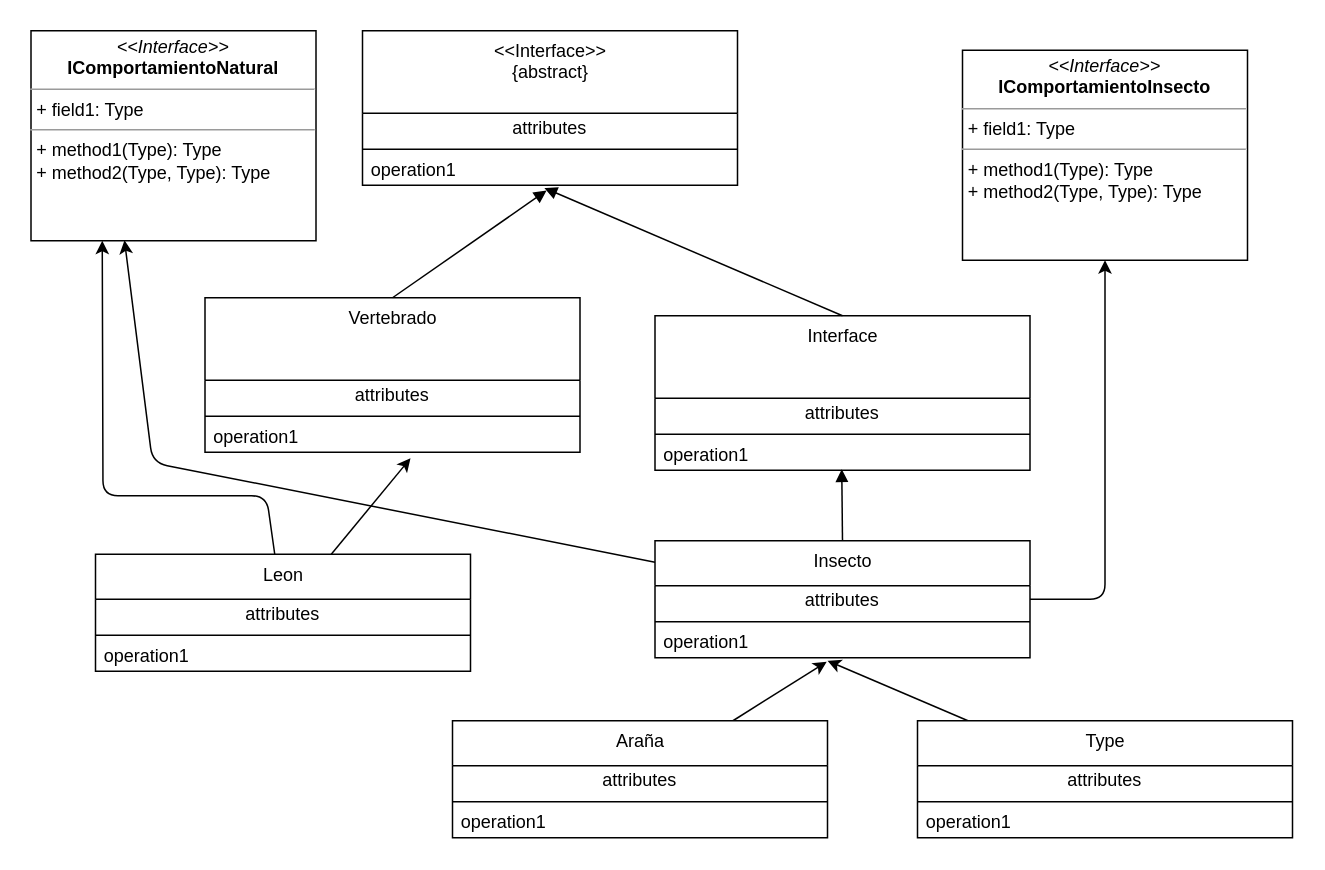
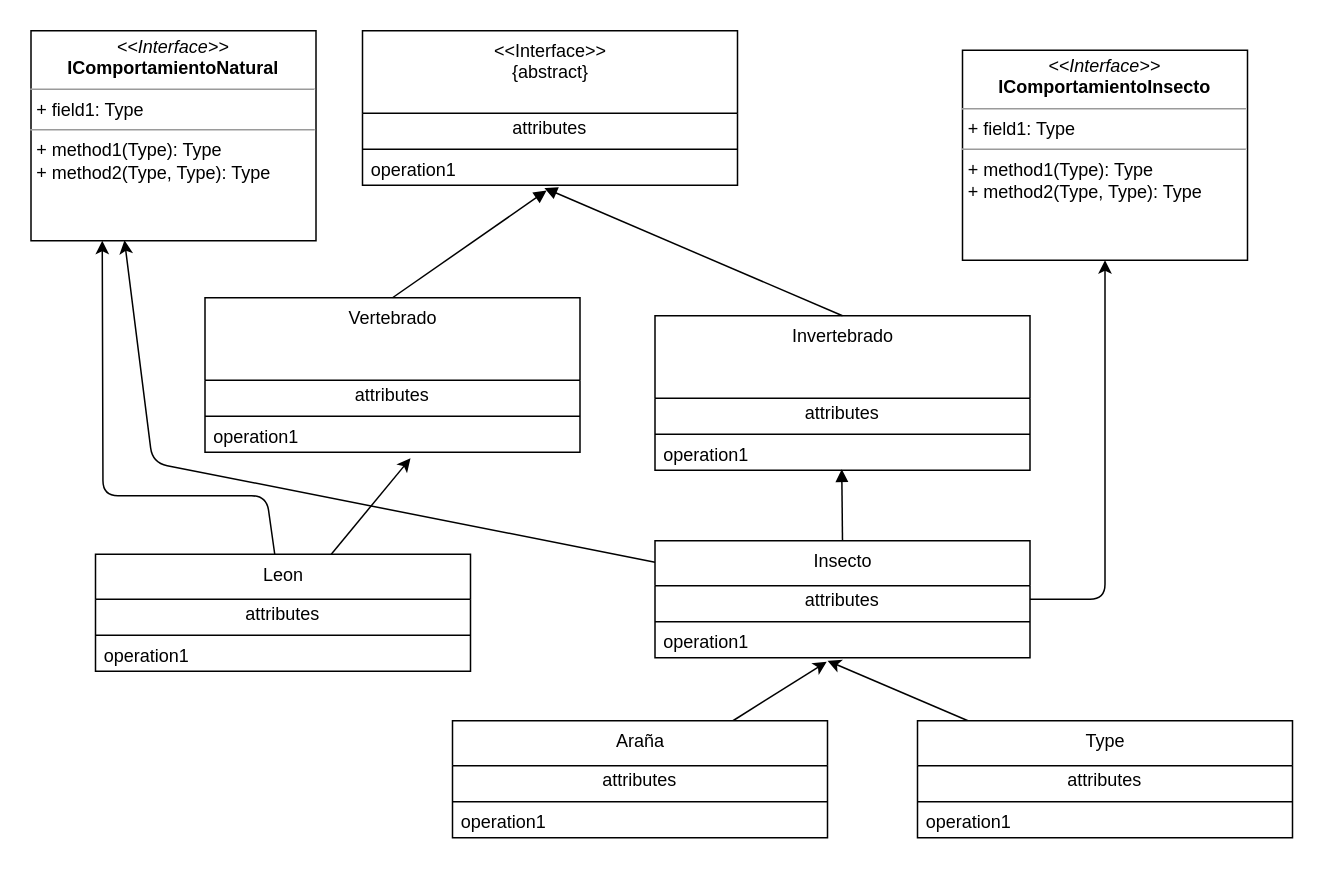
(843, 337) -> (843, 337)
